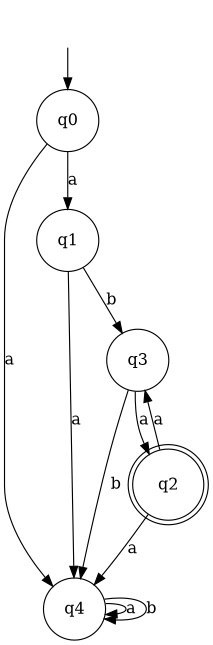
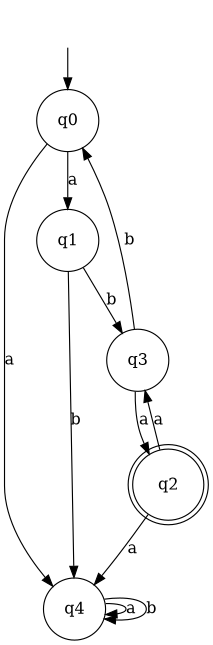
(76, 420) -> (76, 420)
(103, 478) -> (119, 242)
